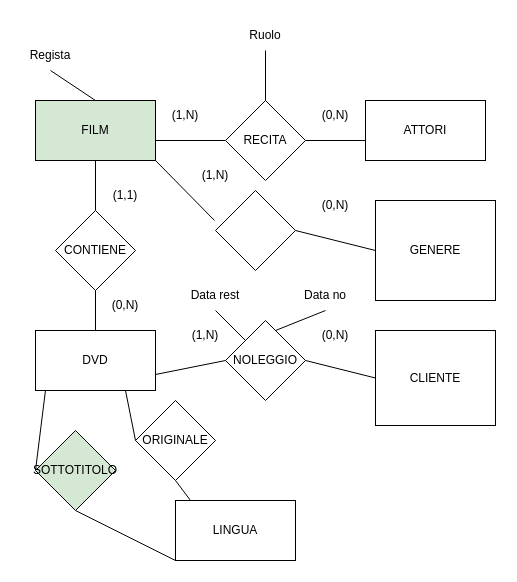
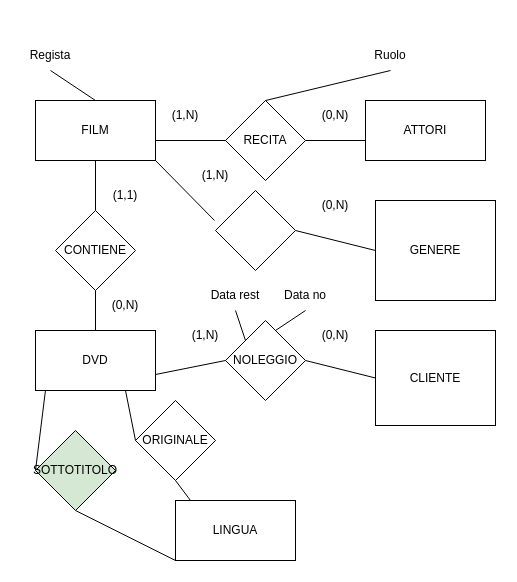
(266, 36) -> (391, 56)
(96, 131) -> (96, 131)
(216, 296) -> (236, 296)
(326, 296) -> (306, 296)
